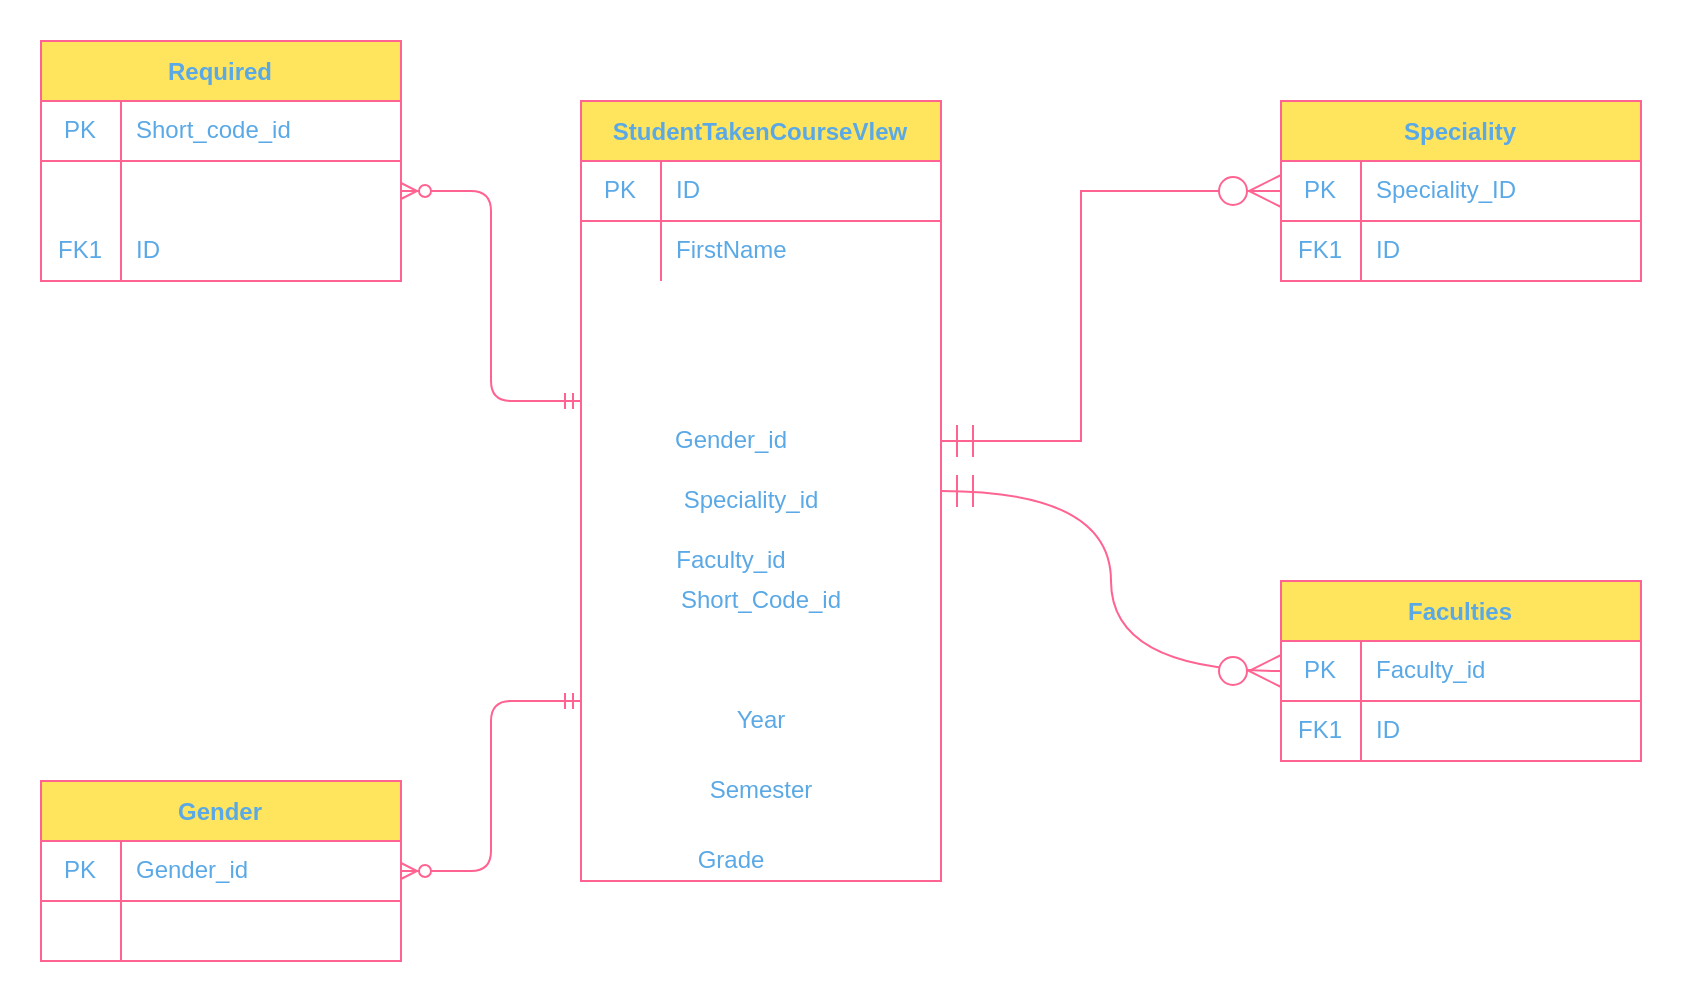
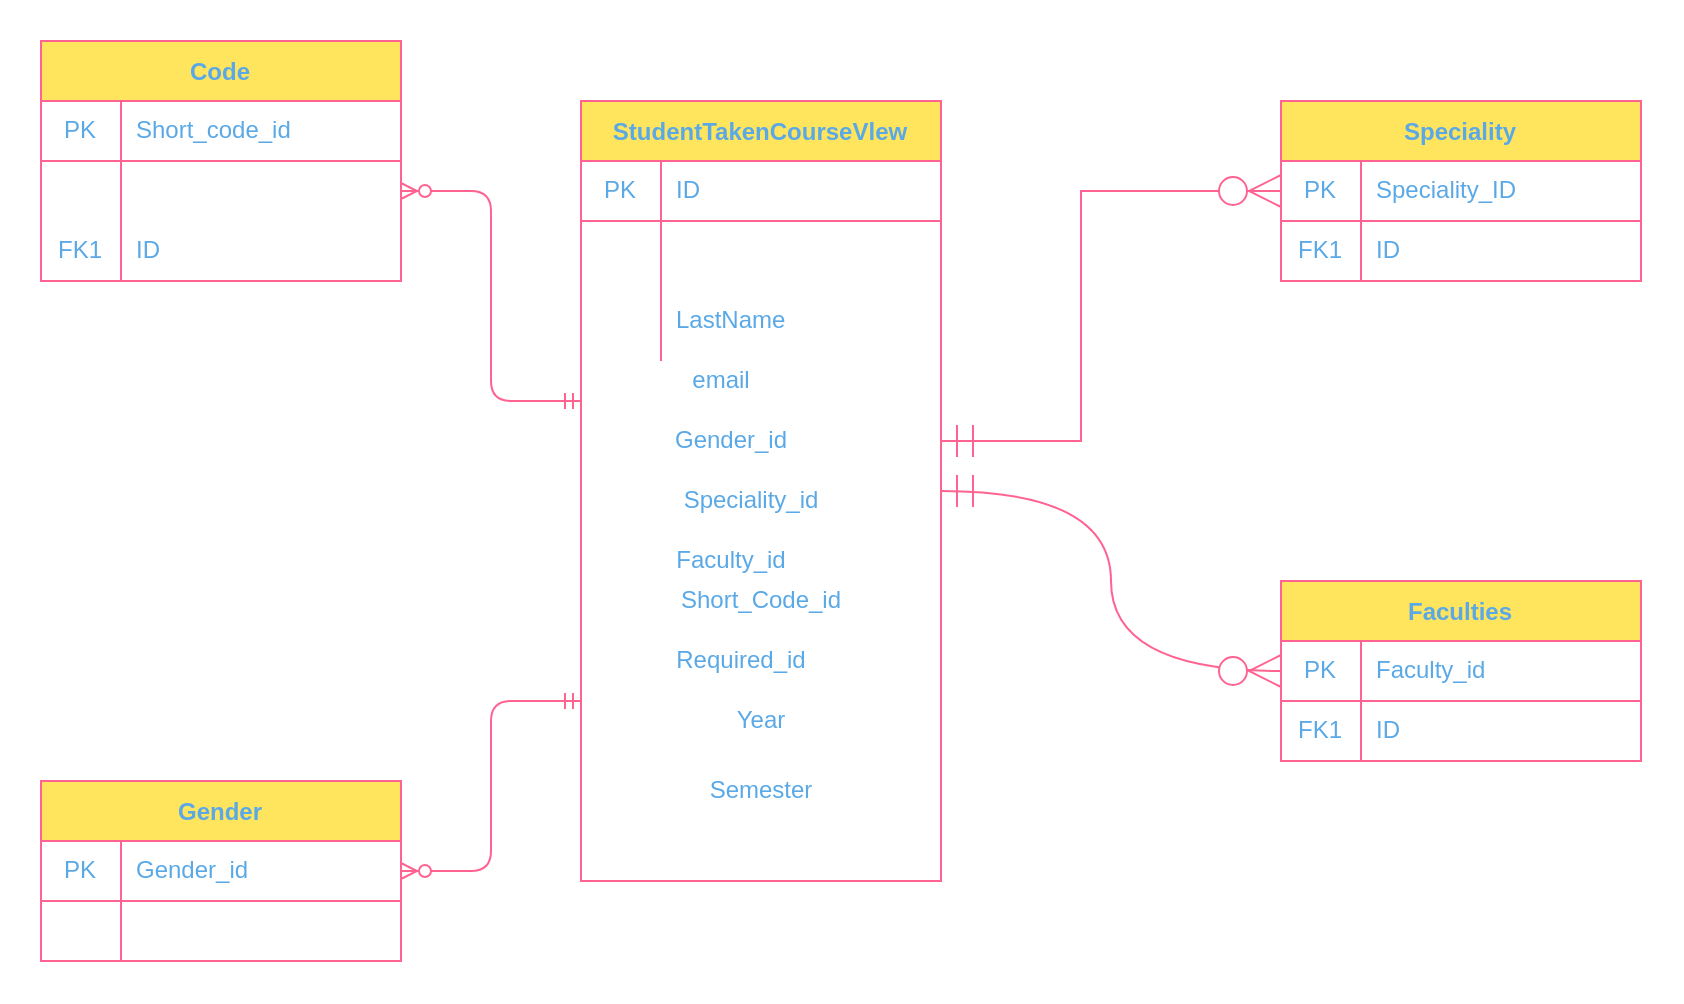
(220, 72) -> (220, 72)
(801, 251) -> none
none -> (801, 321)
none -> (721, 381)
none -> (741, 661)
(731, 861) -> none
